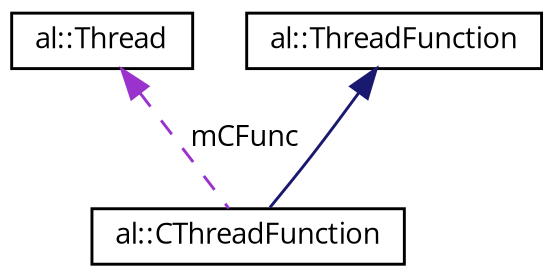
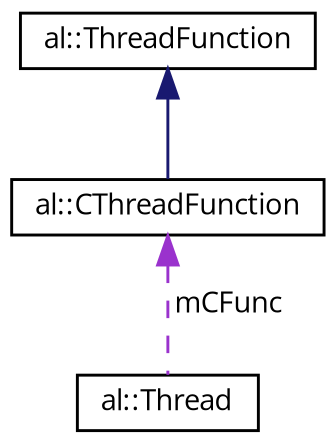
(184, 151) -> (168, 320)
